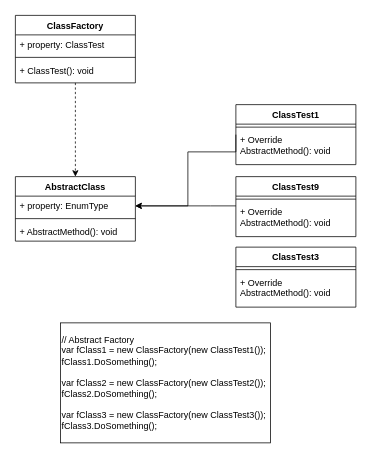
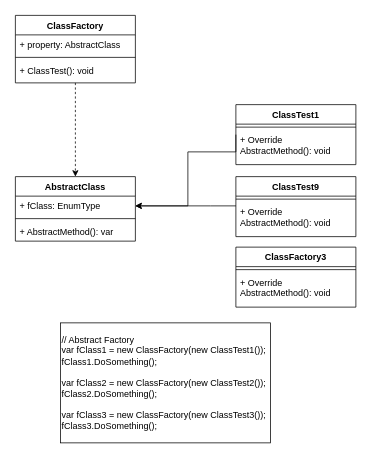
(68, 45) -> (78, 45)
(66, 206) -> (60, 206)
(75, 232) -> (74, 232)
(296, 257) -> (296, 257)
